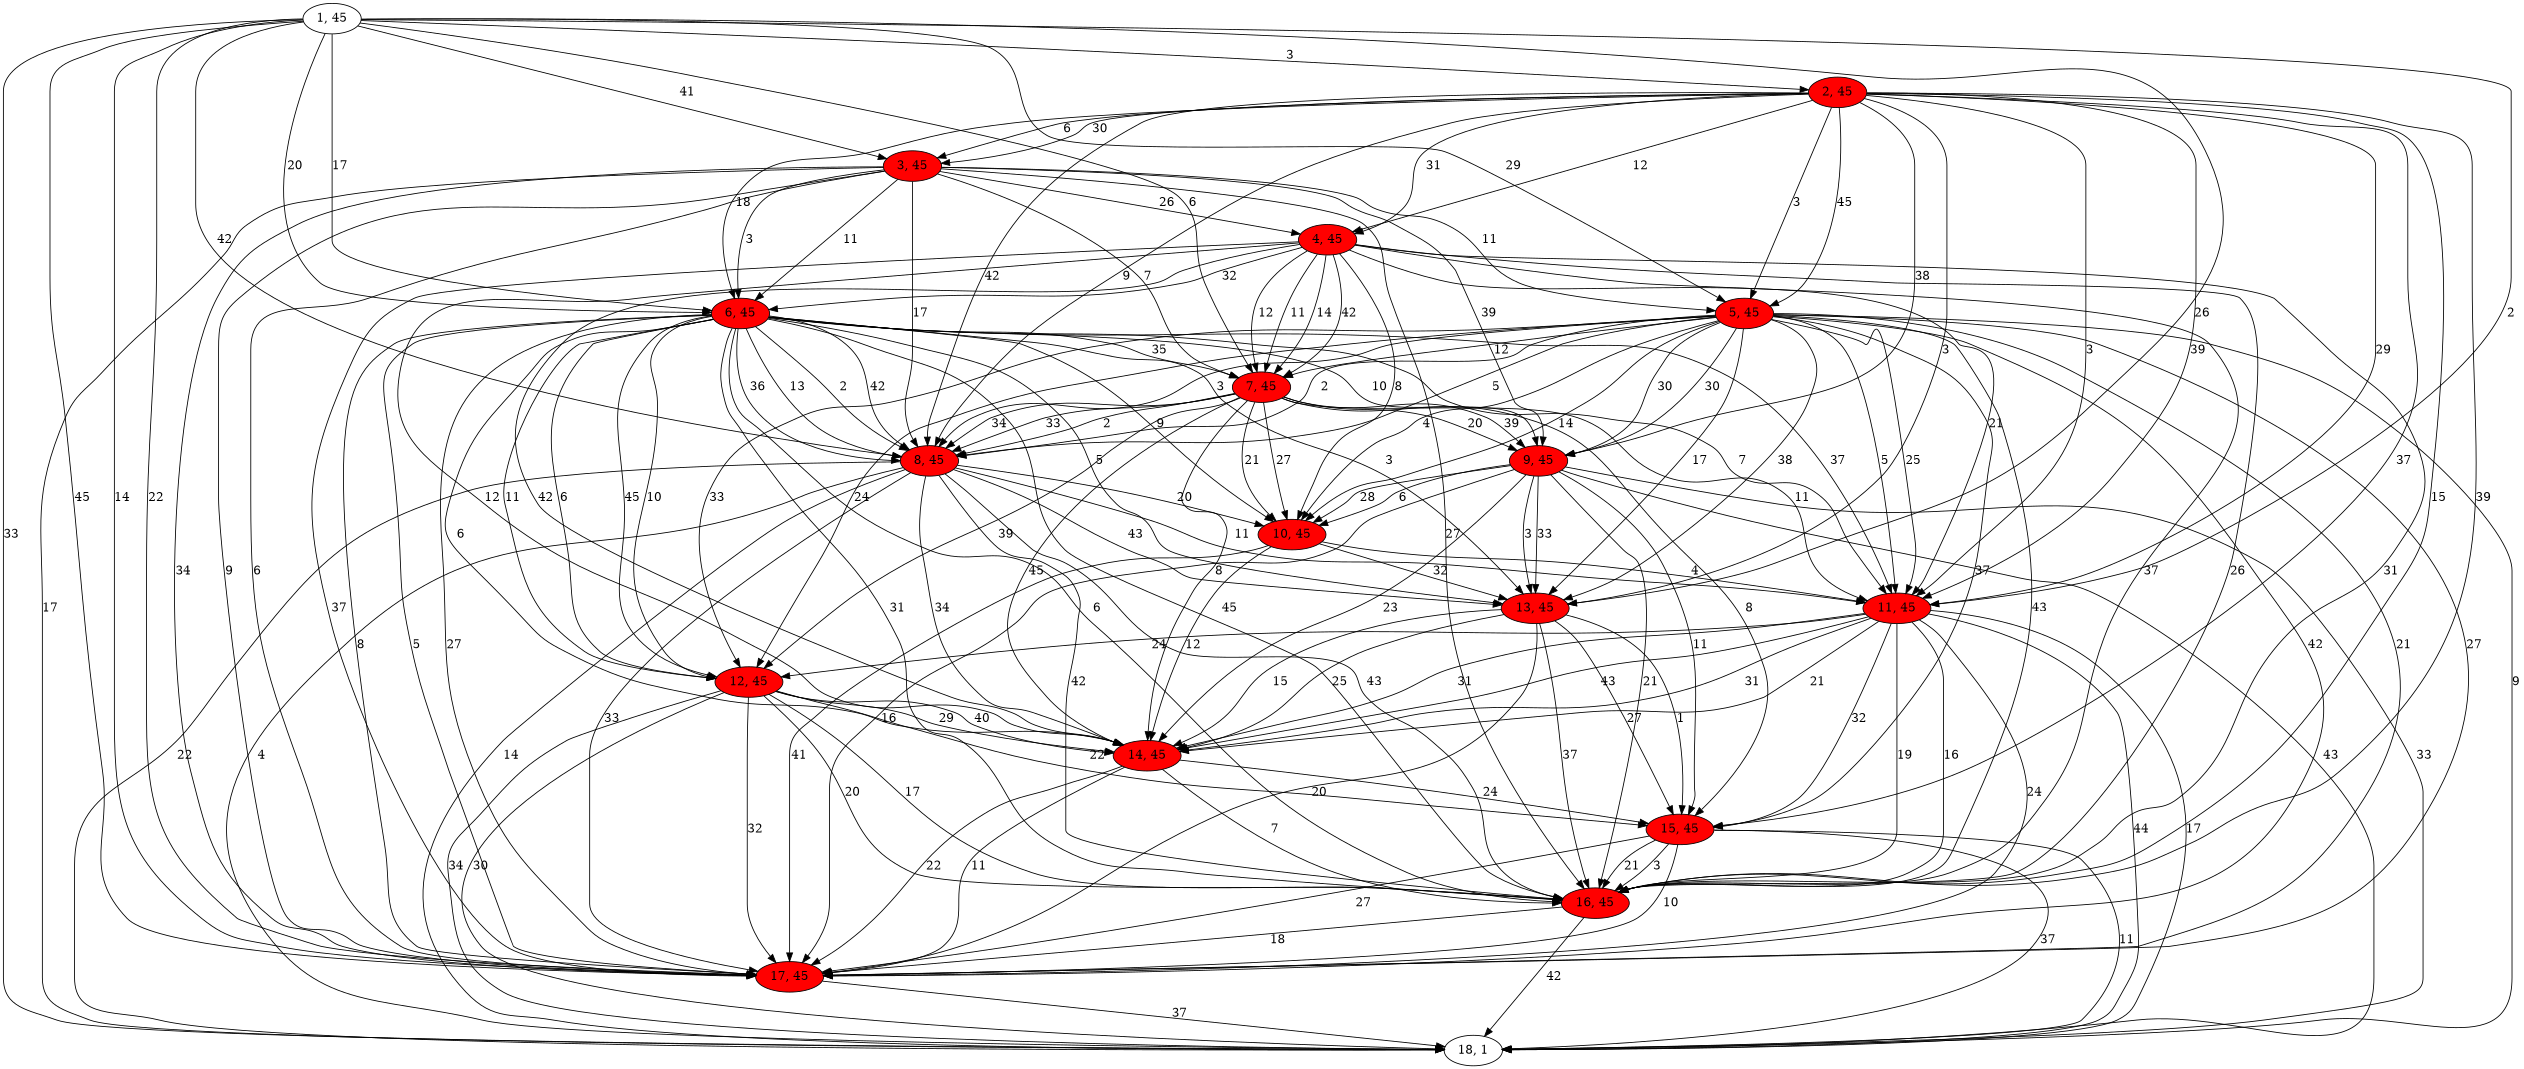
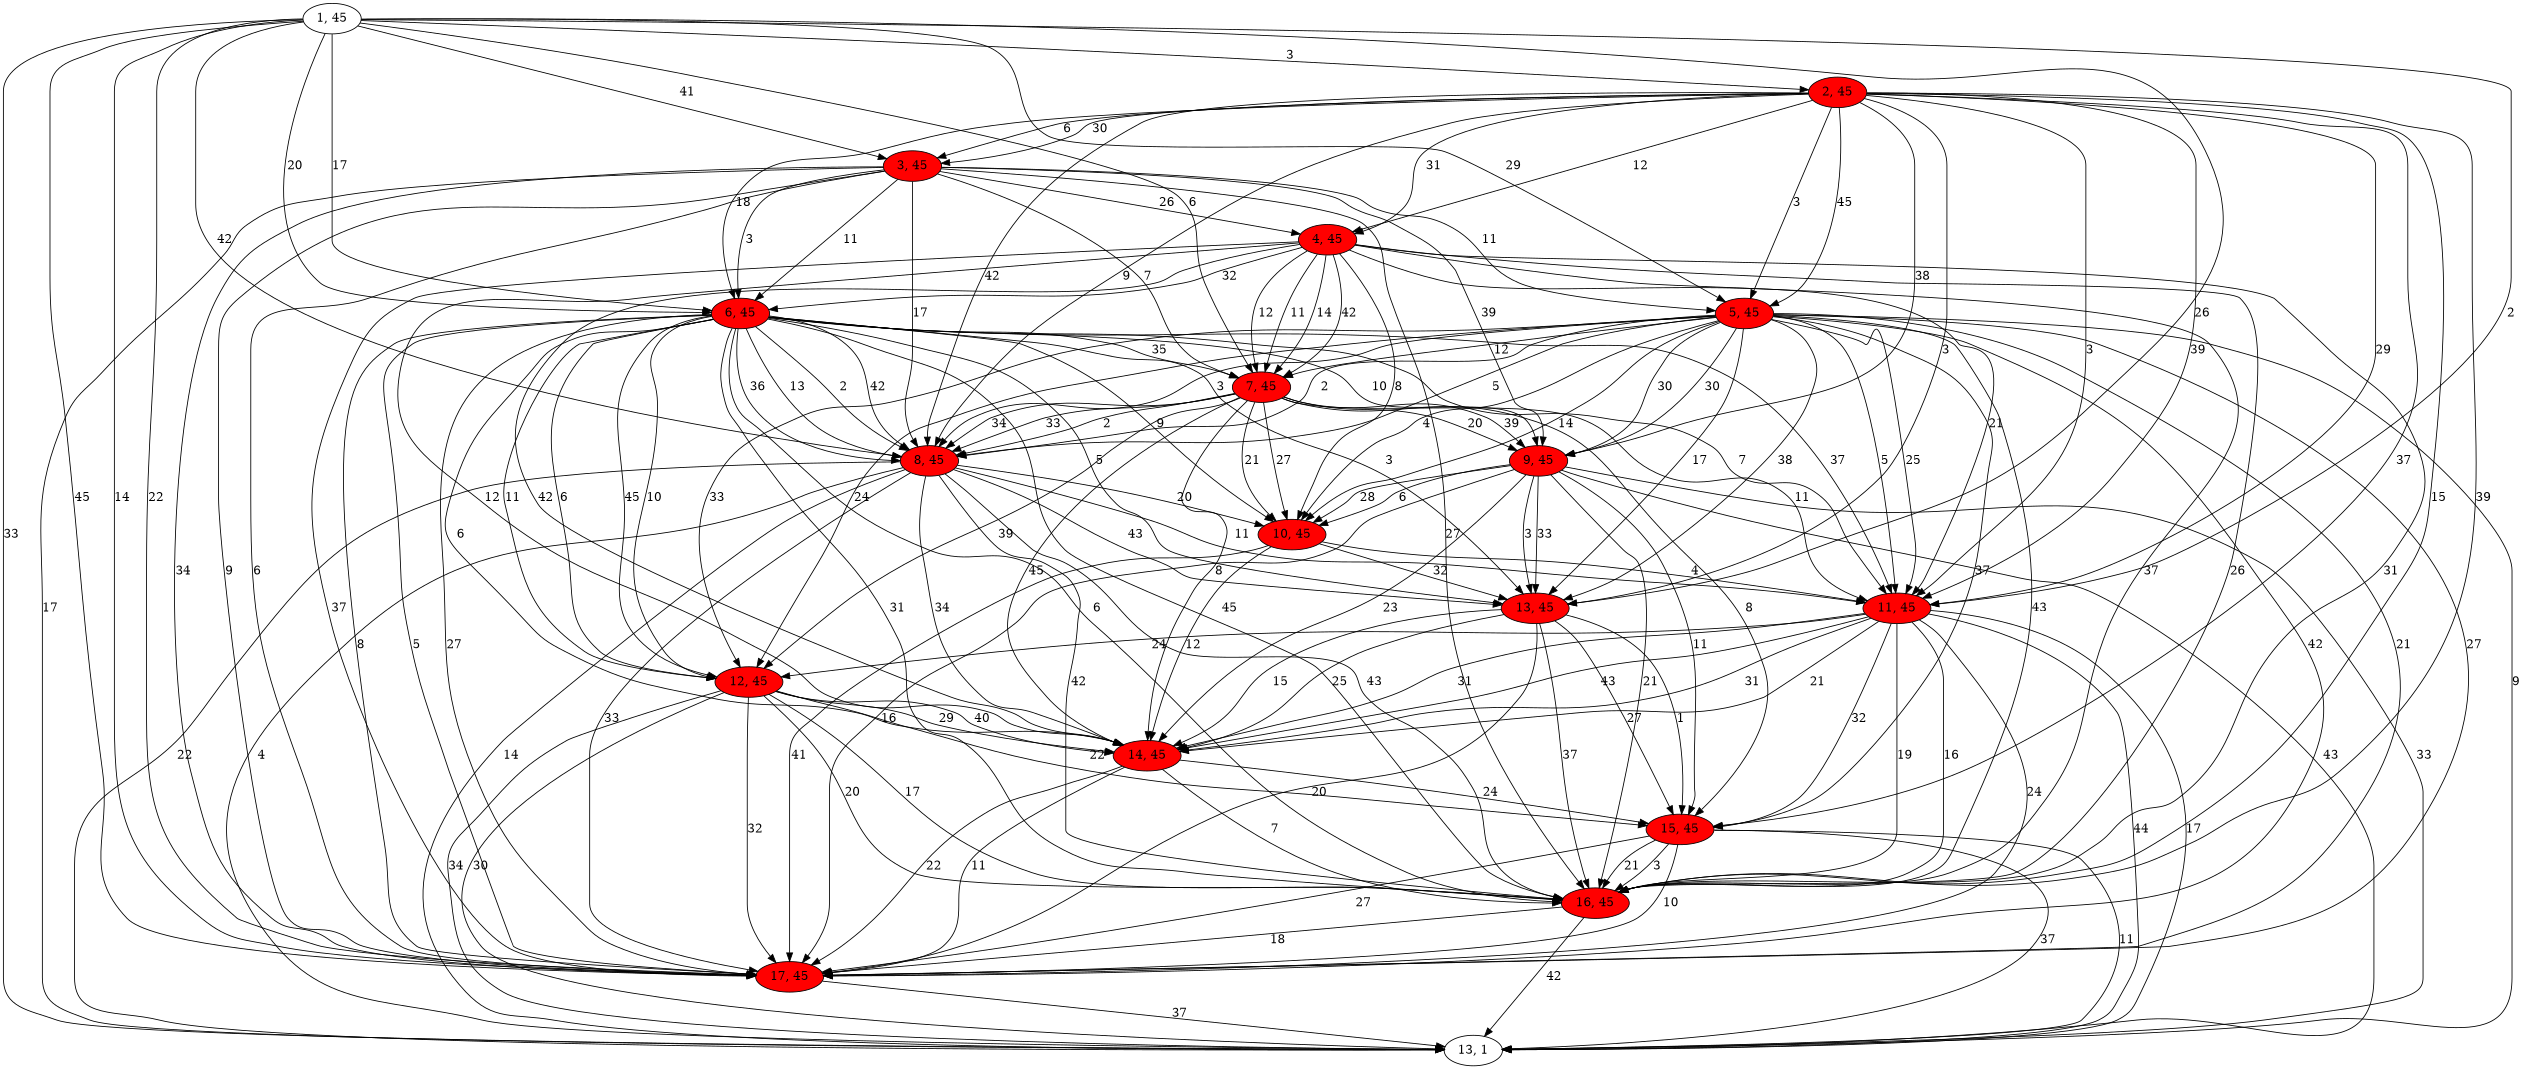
(1473, 1051) -> (1473, 1051)
